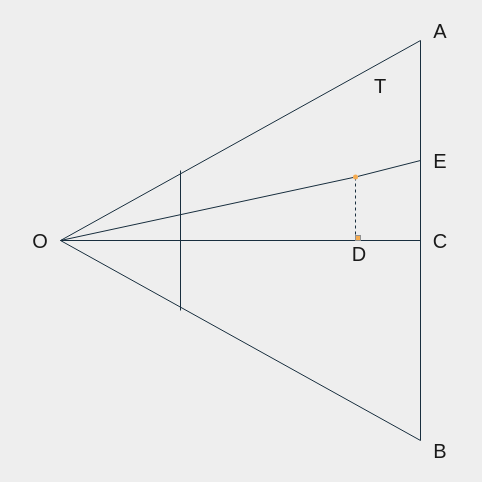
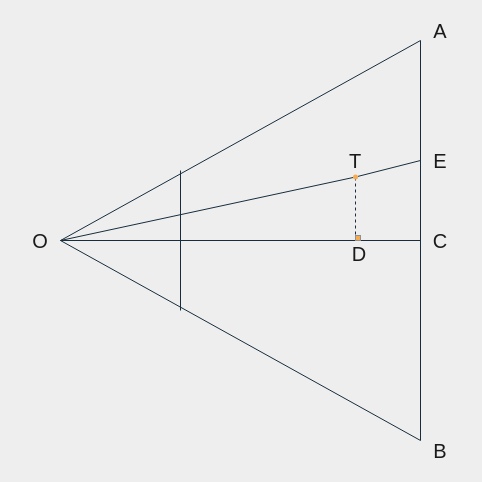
(381, 86) -> (356, 161)
